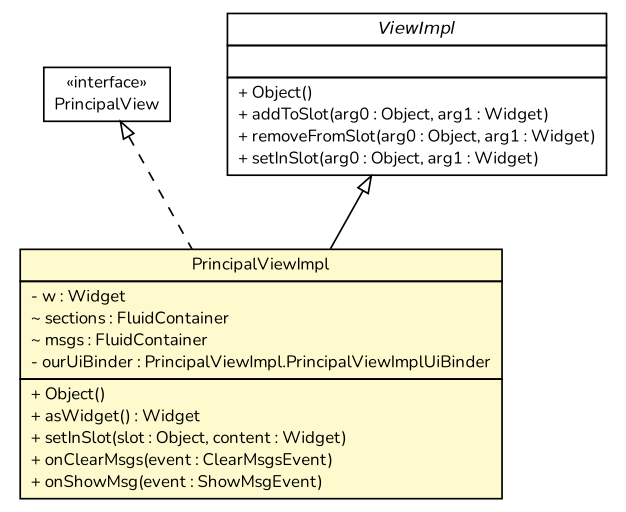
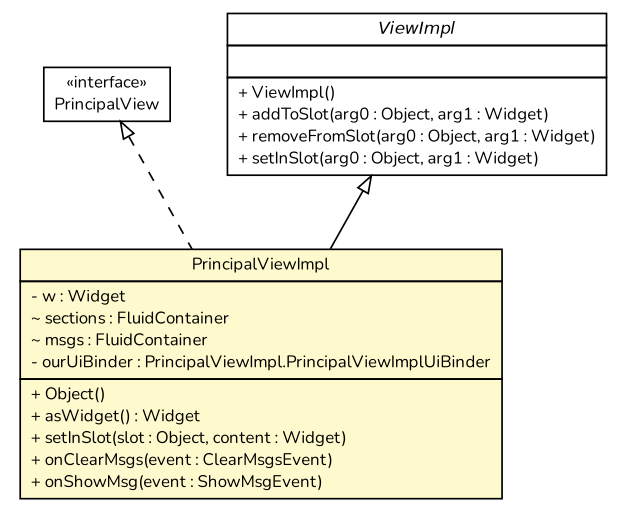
(275, 93) -> (287, 93)
